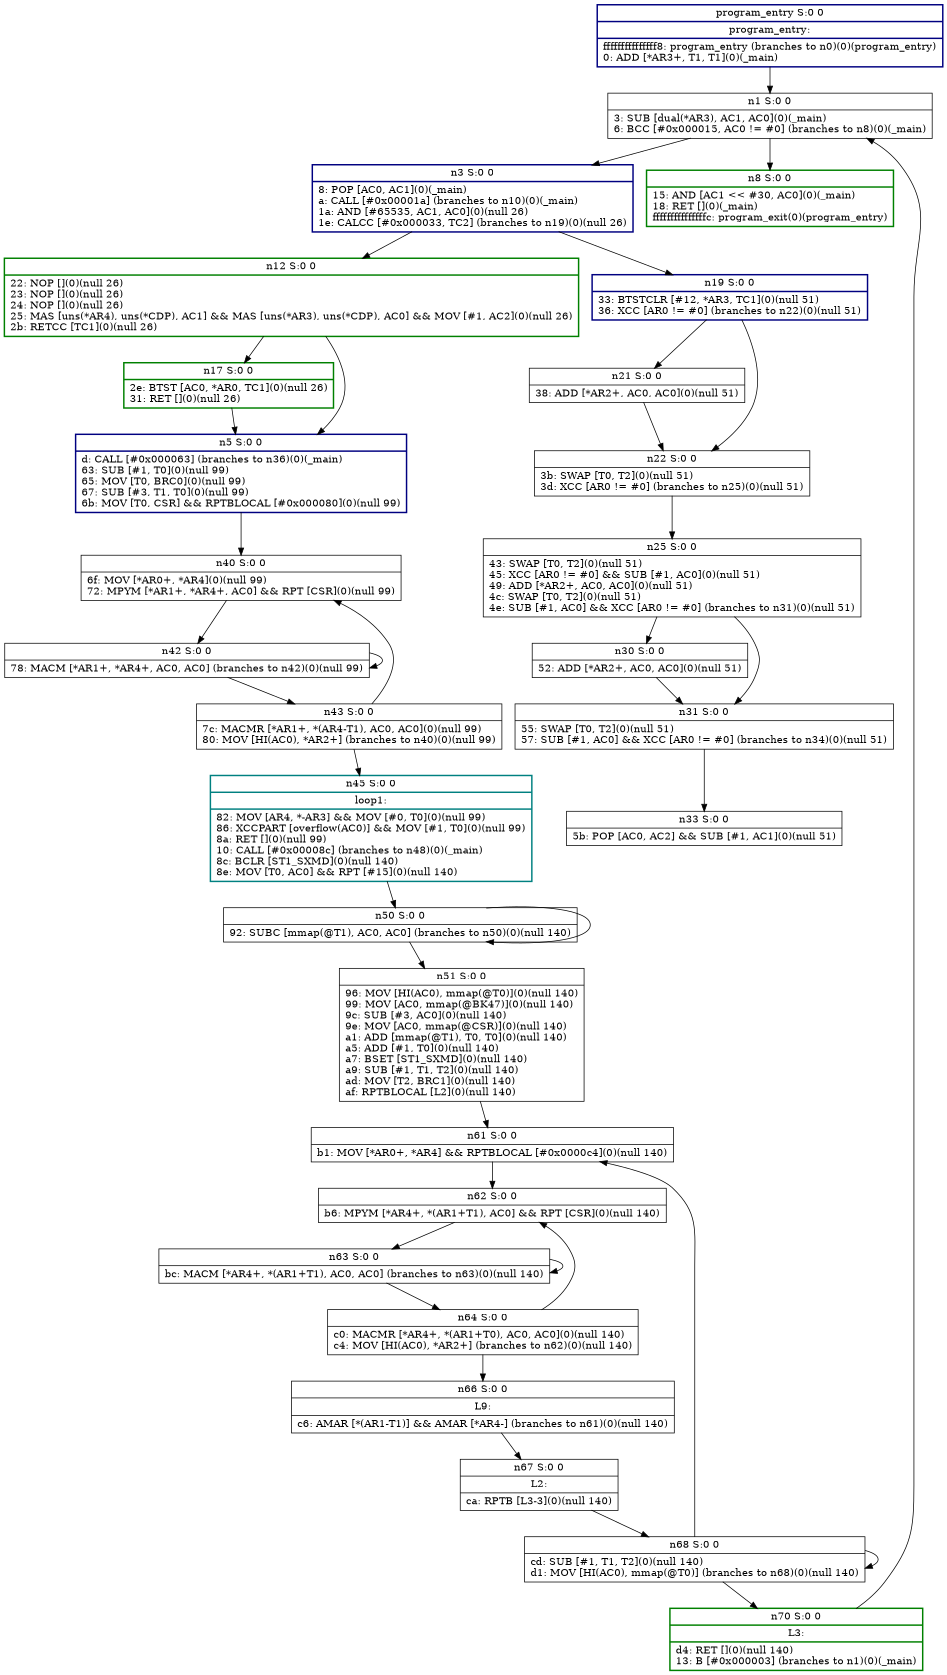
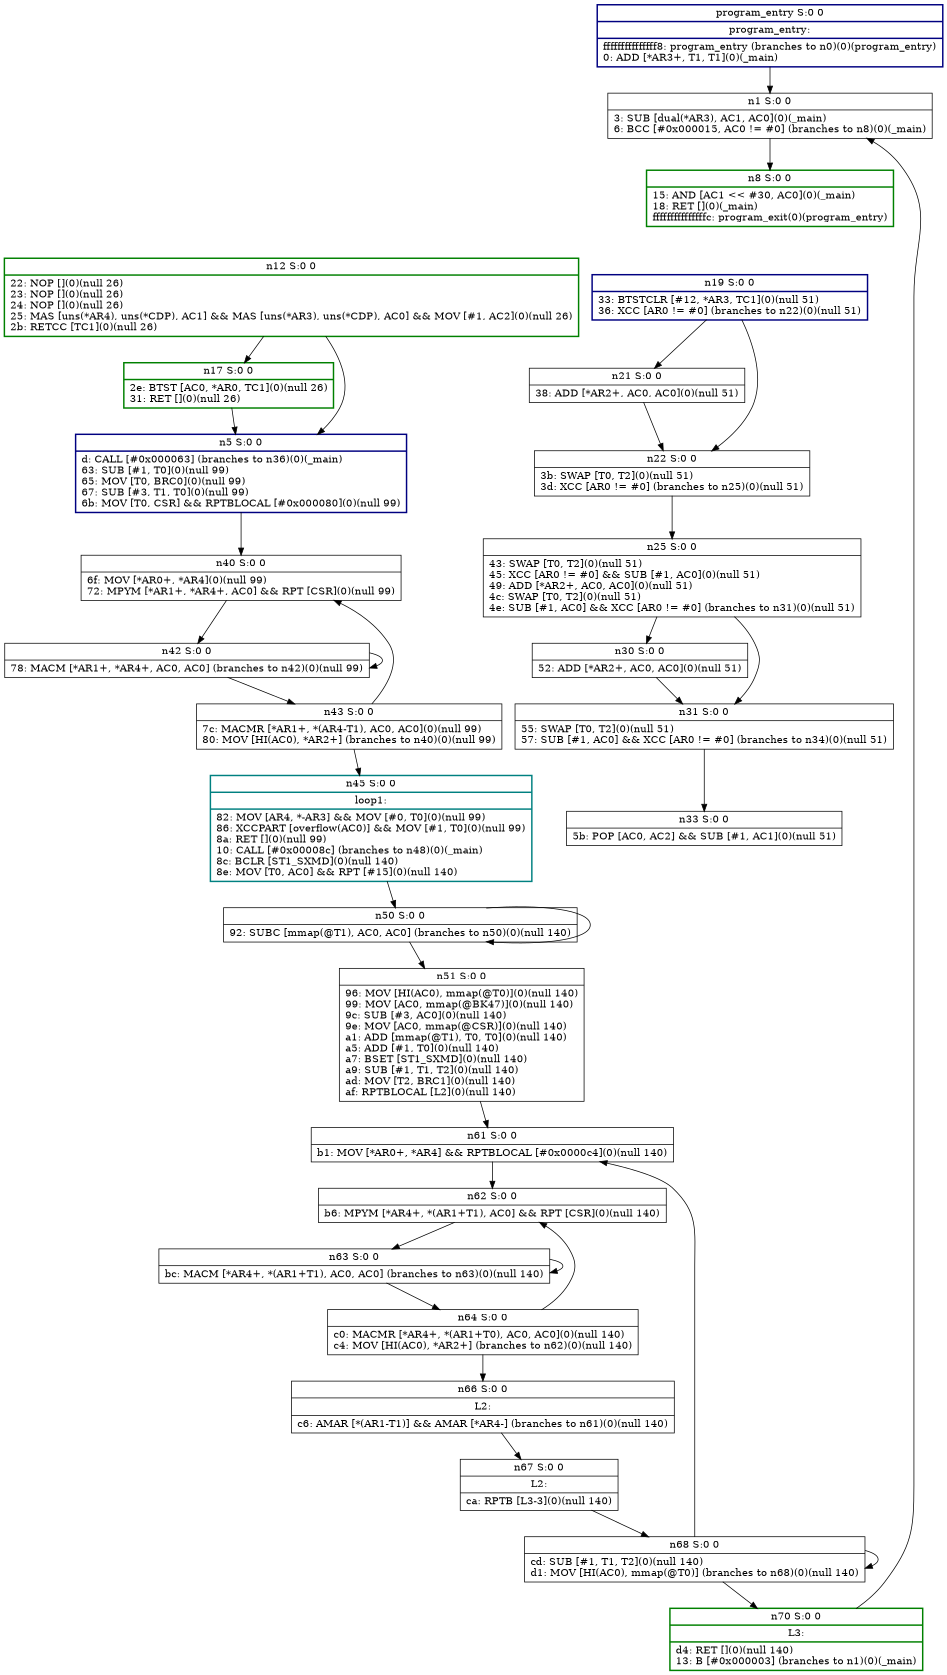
(473, 198) -> none
(483, 1406) -> (483, 1406)
